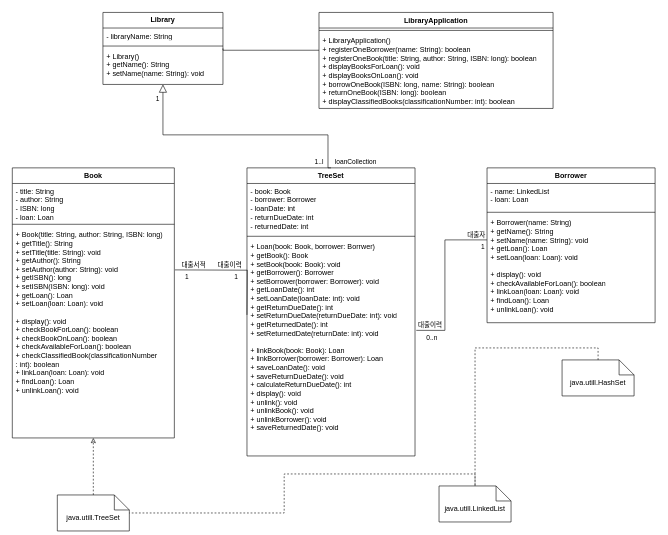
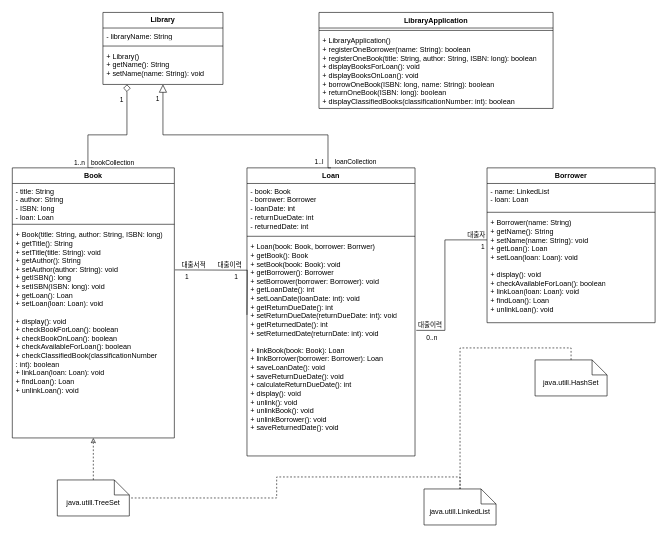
(269, 50) -> none
none -> (112, 135)
(331, 176) -> (331, 176)
(598, 378) -> (571, 378)
(475, 504) -> (460, 507)
(93, 513) -> (93, 498)
